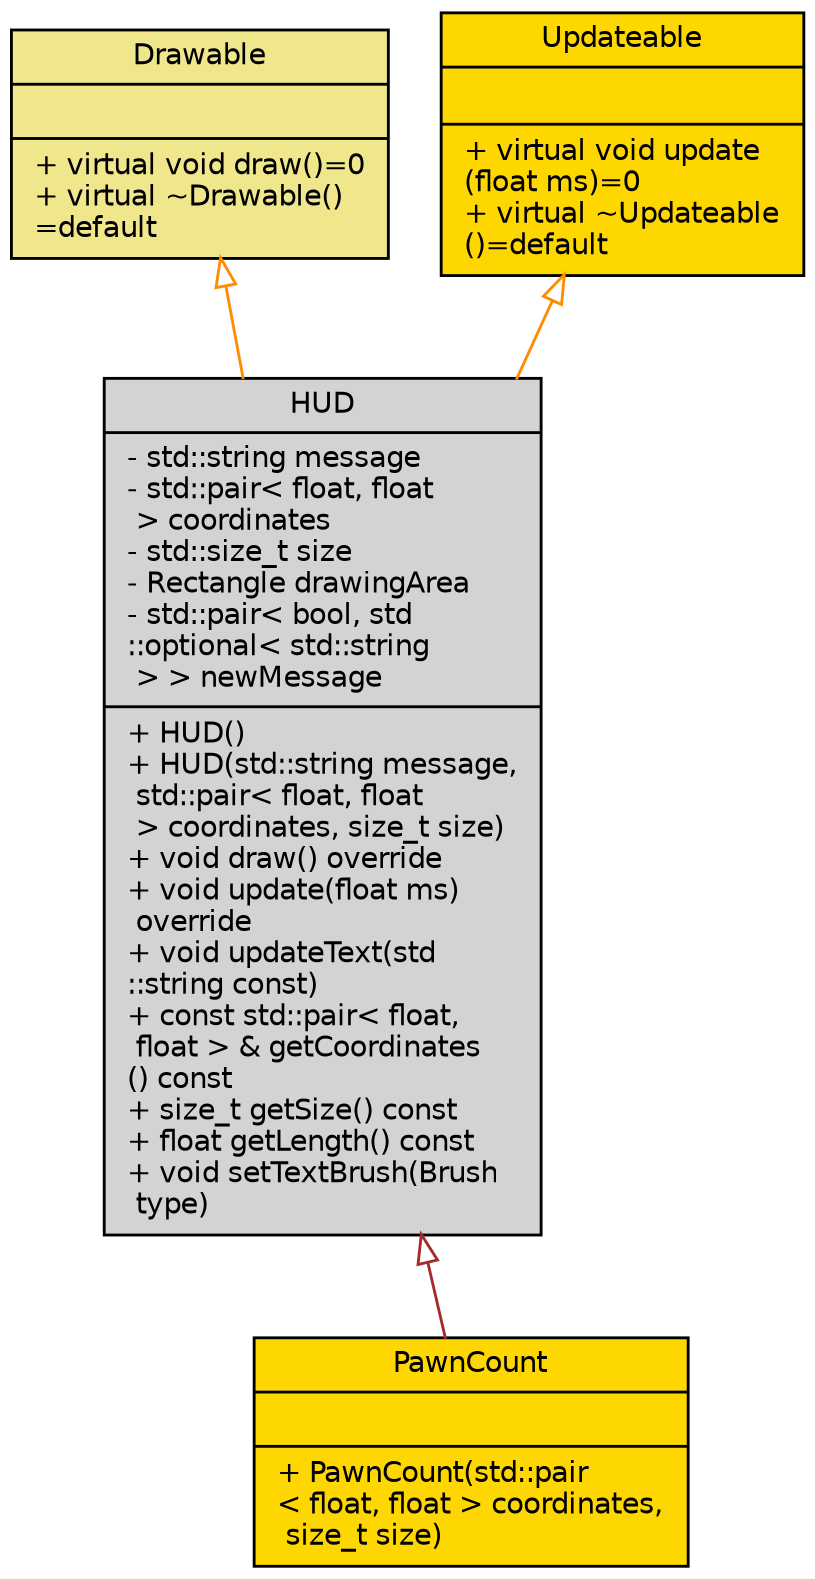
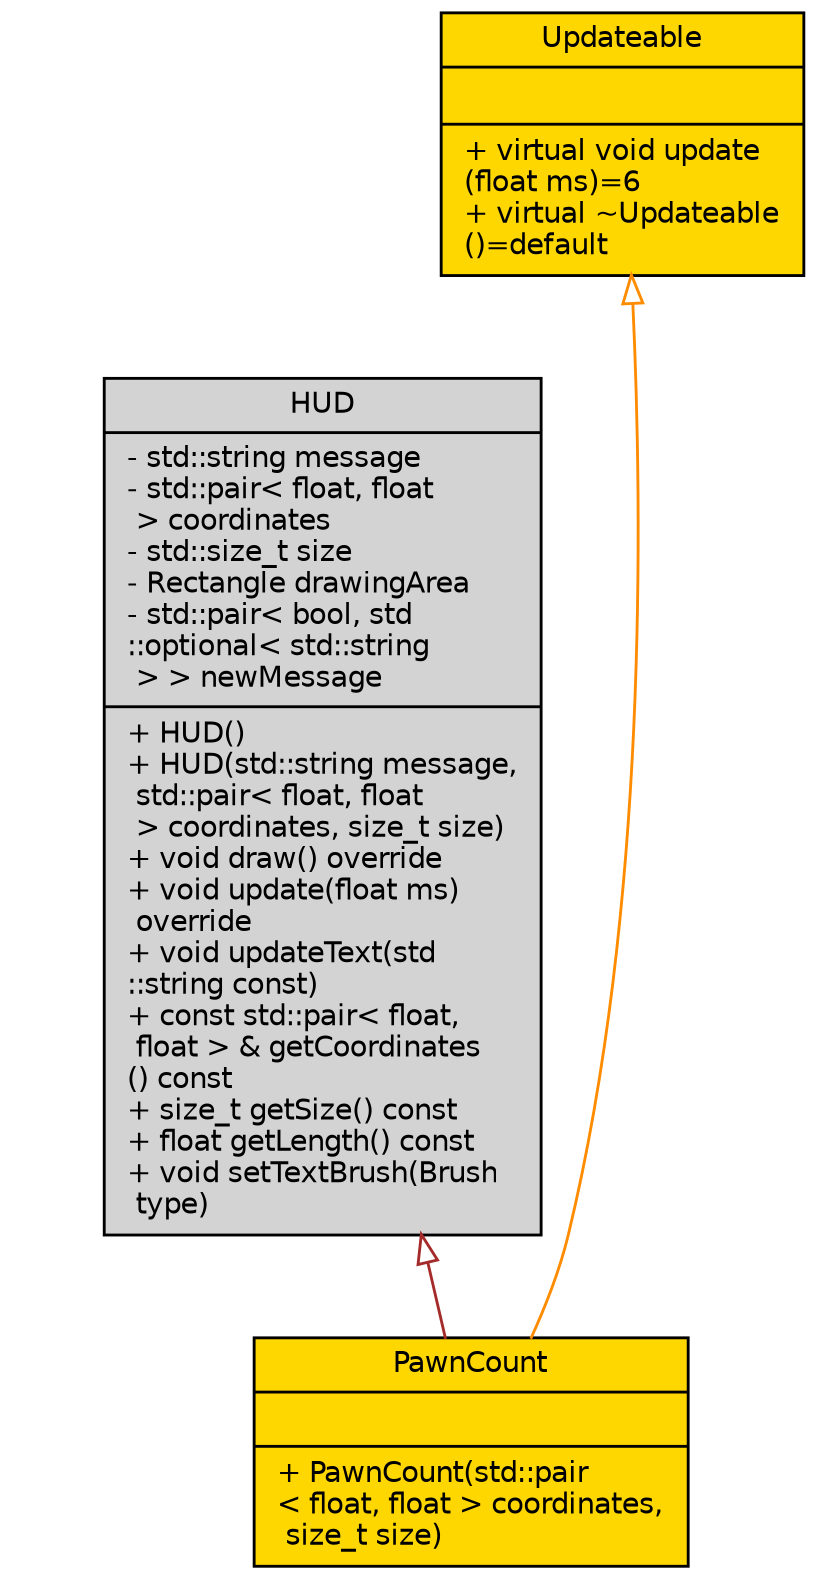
(200, 144) -> none
(553, 183) -> (553, 183)
(534, 340) -> (628, 827)
